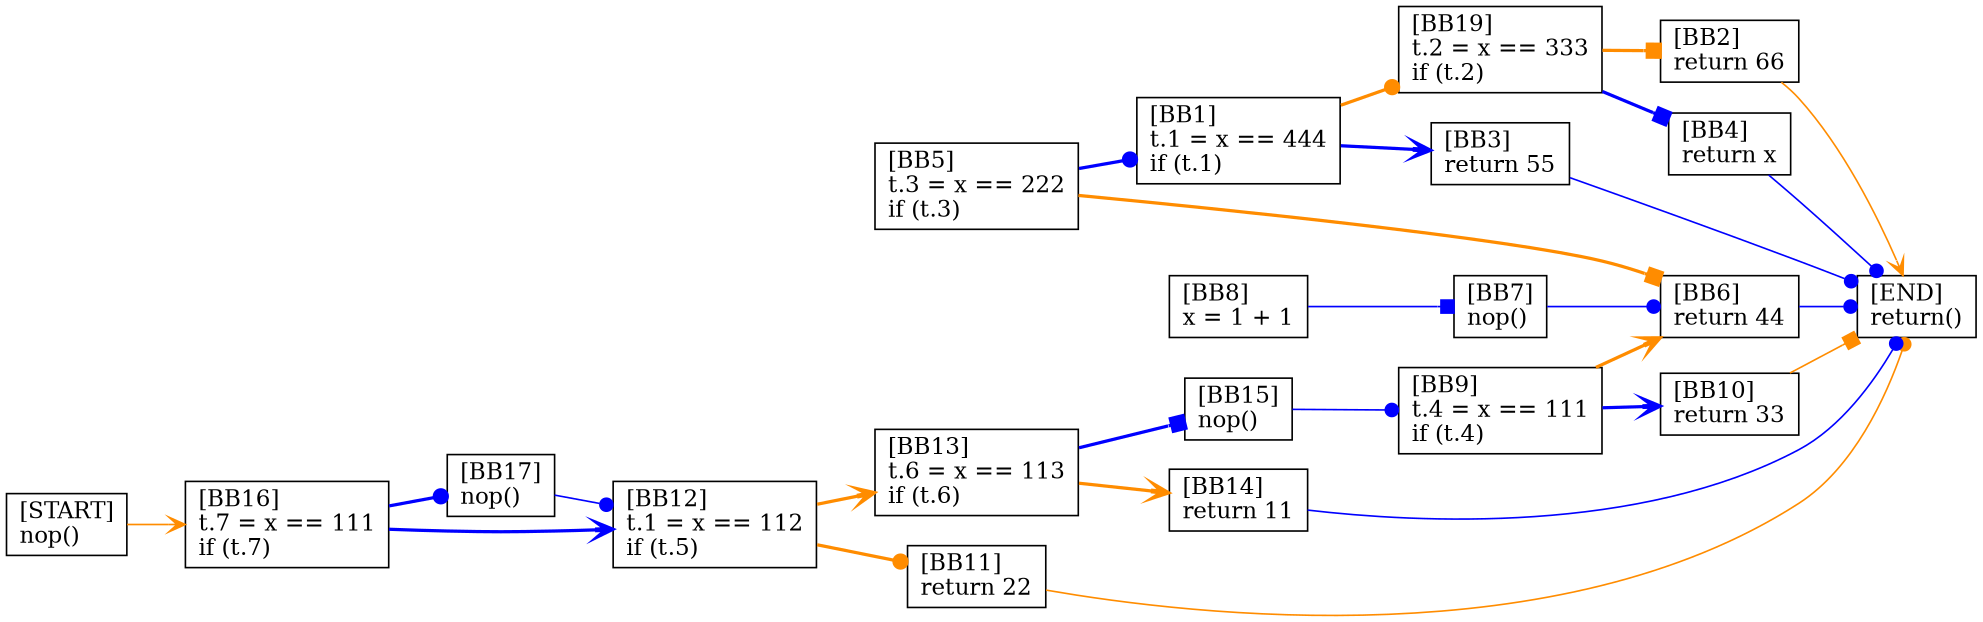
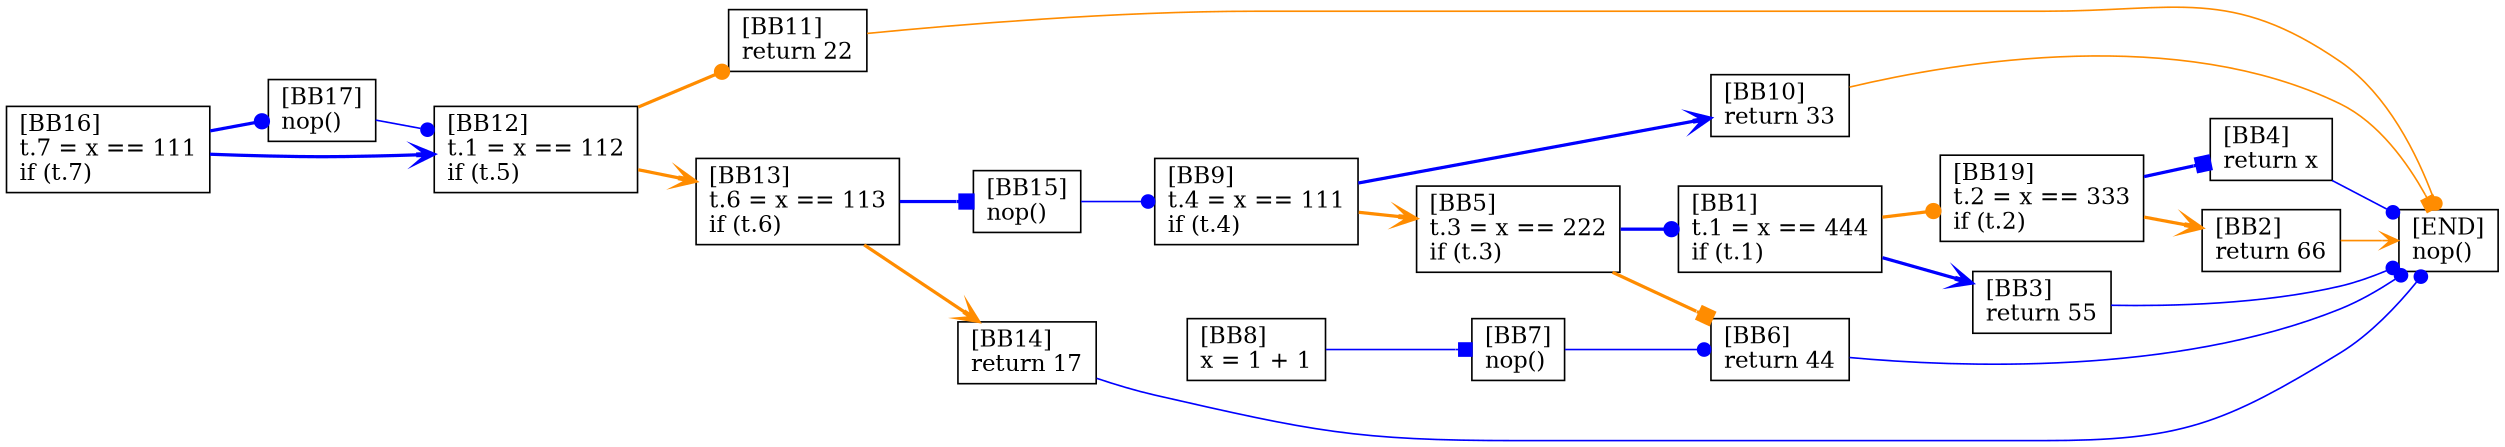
(1623, 50) -> (2165, 221)
(1917, 307) -> (2449, 241)
(1621, 356) -> (1379, 214)
(1238, 500) -> (1027, 353)
(67, 525) -> none
